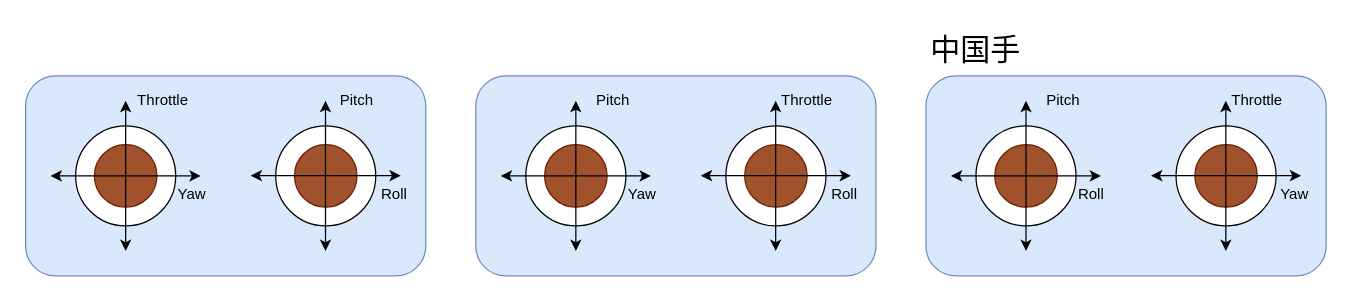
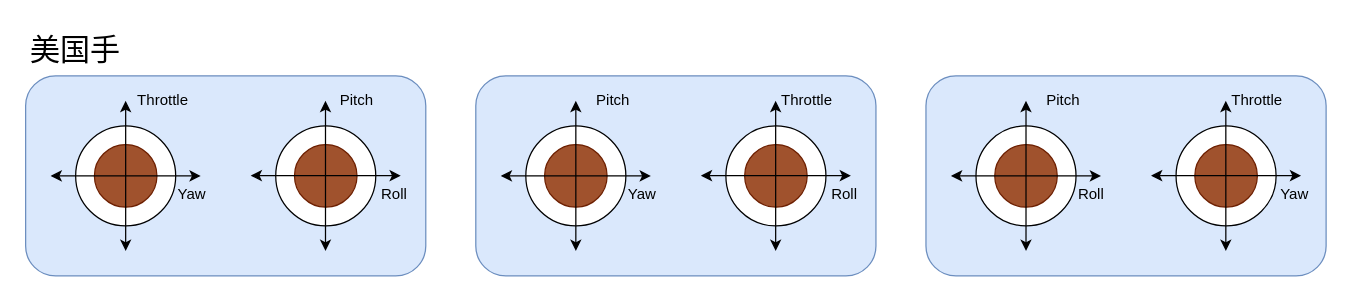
none -> (76, 51)
(976, 51) -> none
